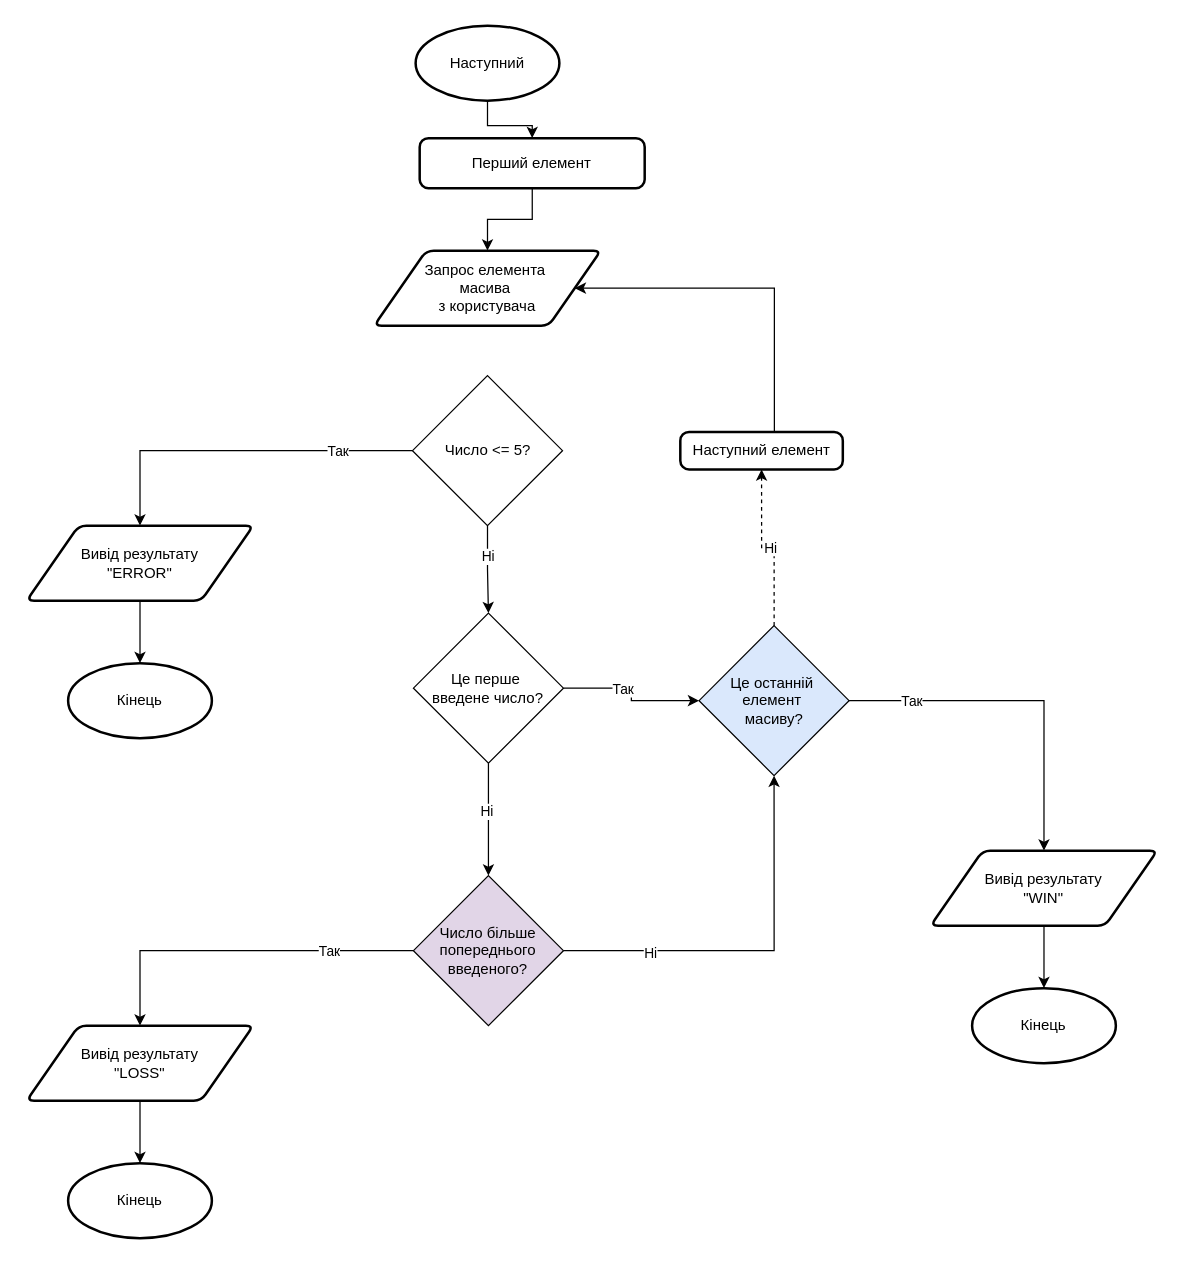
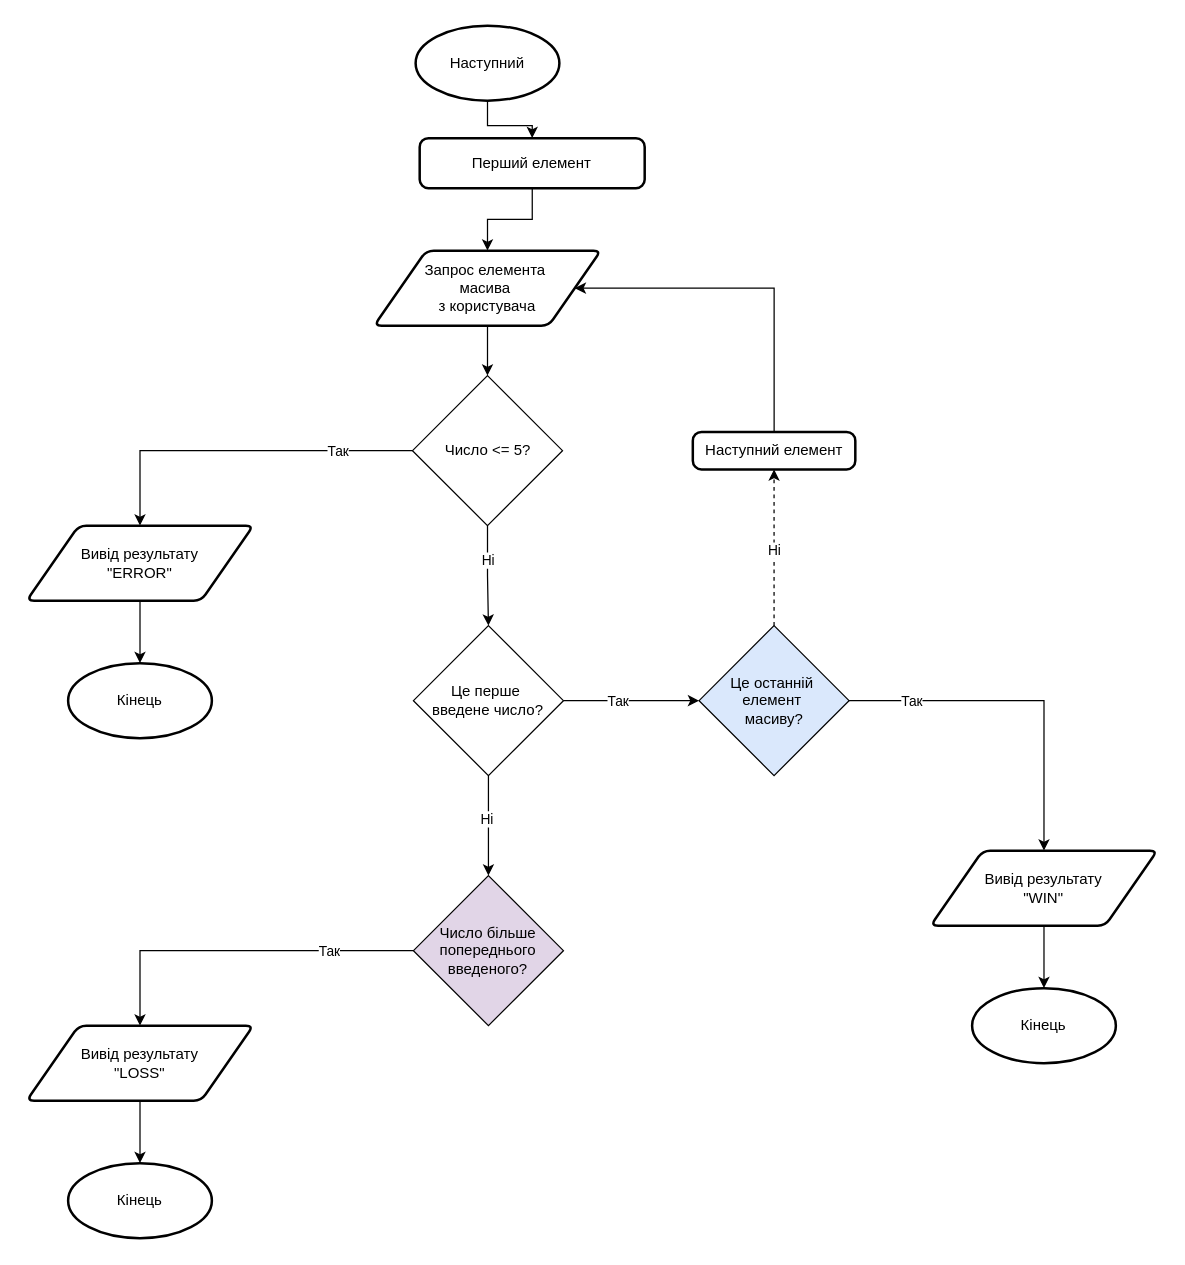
none -> (488, 347)
(762, 451) -> (774, 451)
(488, 688) -> (488, 701)
(752, 951) -> none
